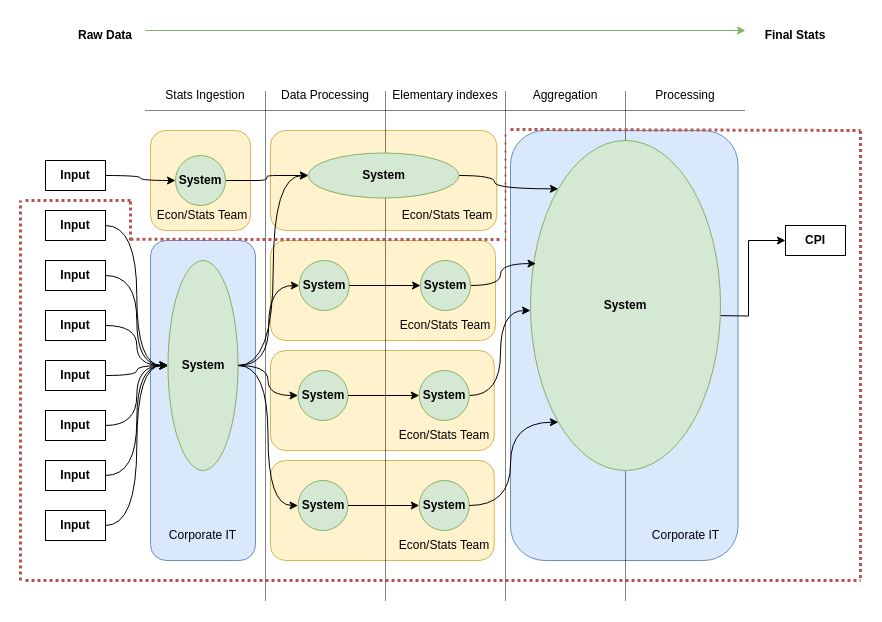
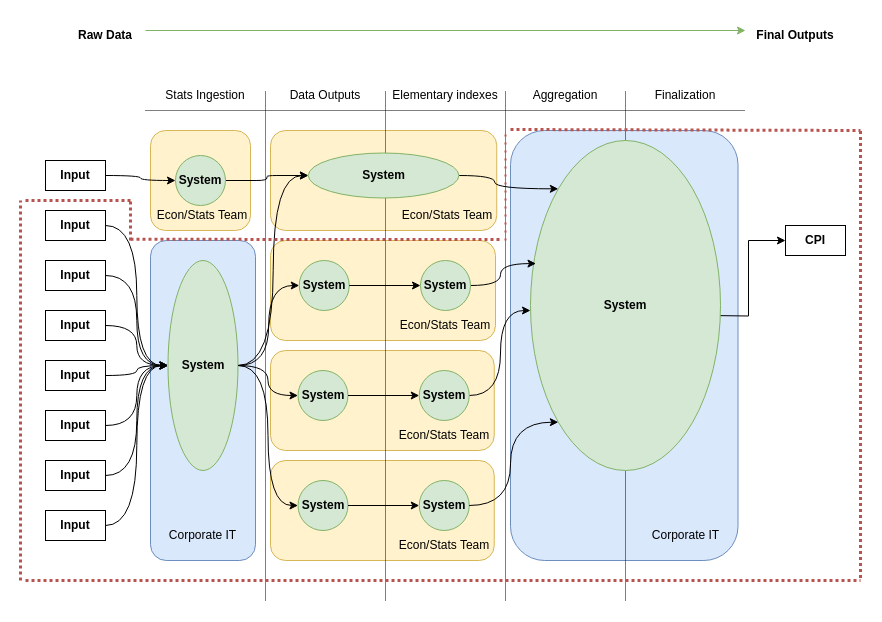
(796, 36) -> (796, 36)
(326, 96) -> (326, 96)
(686, 96) -> (686, 96)
